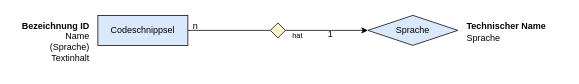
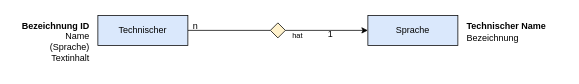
(143, 30) -> (143, 30)
(413, 30) -> (413, 30)
(505, 32) -> (505, 32)
